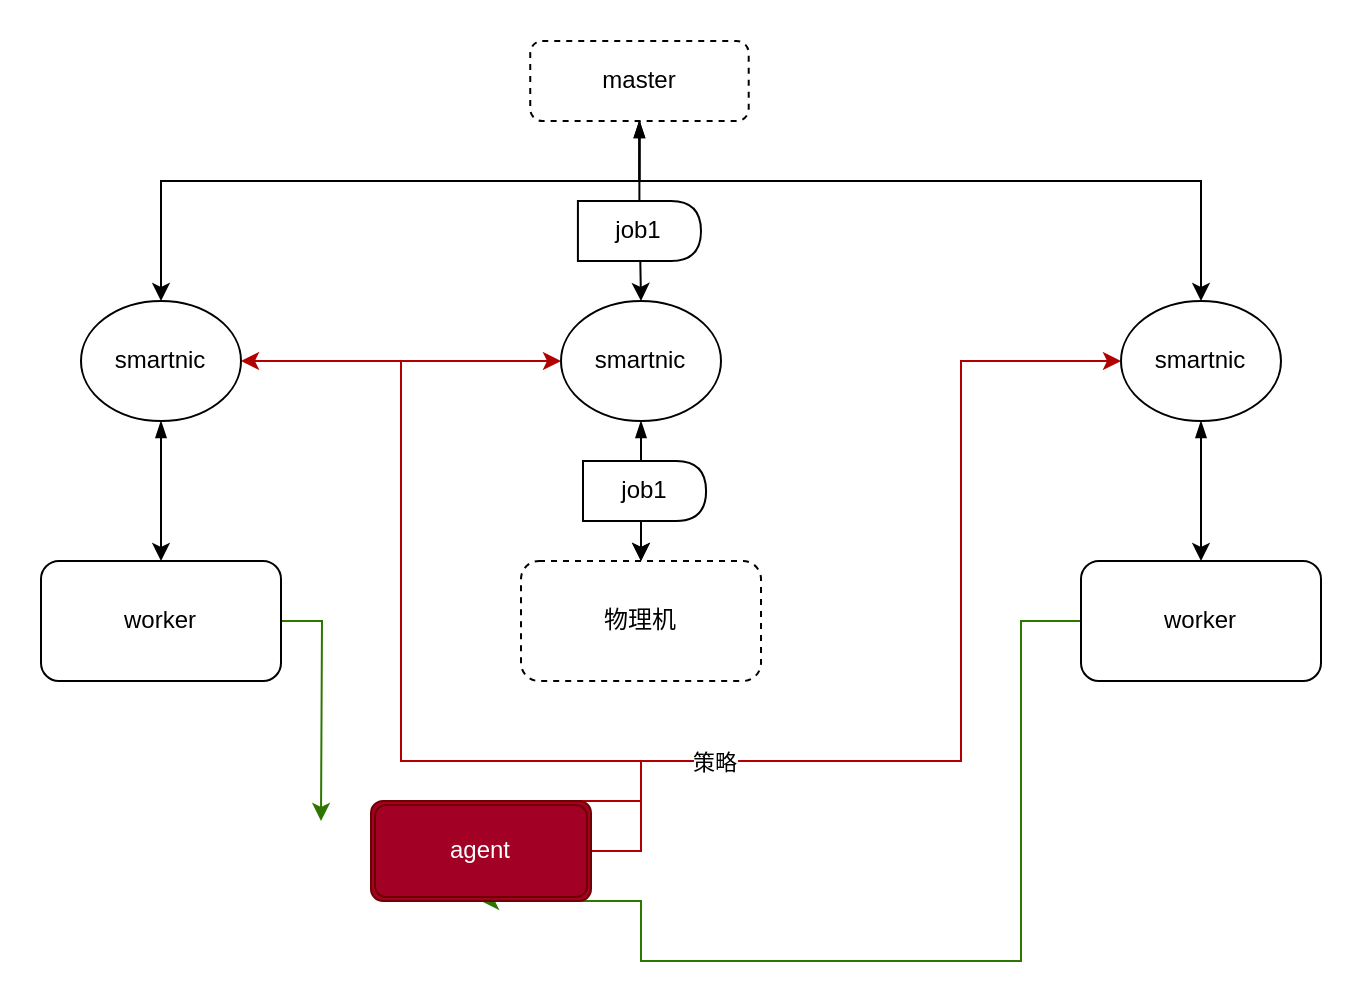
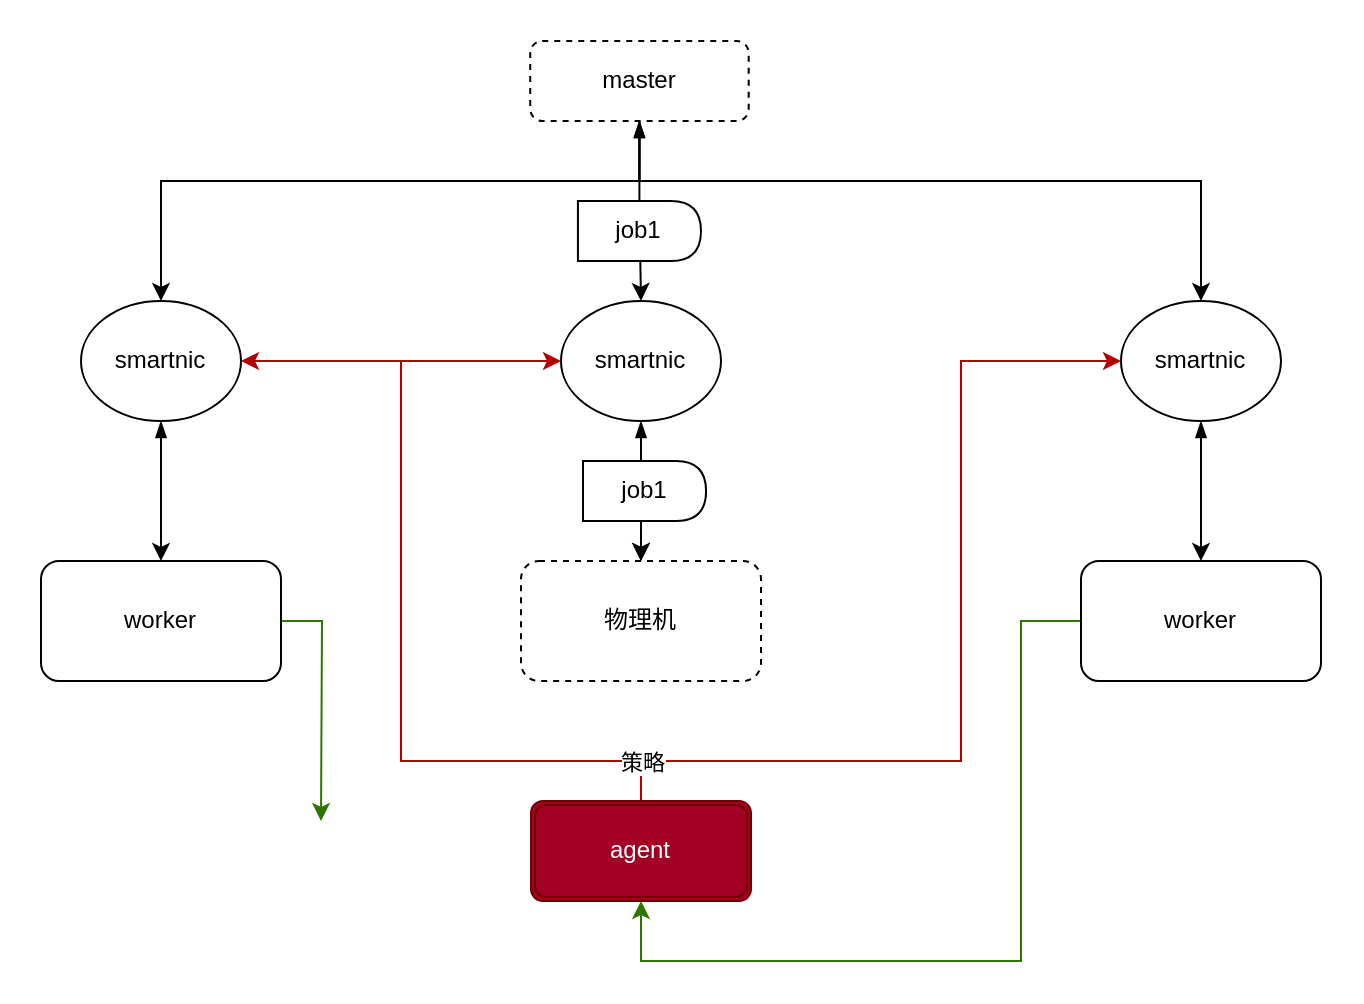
(481, 851) -> (641, 851)
